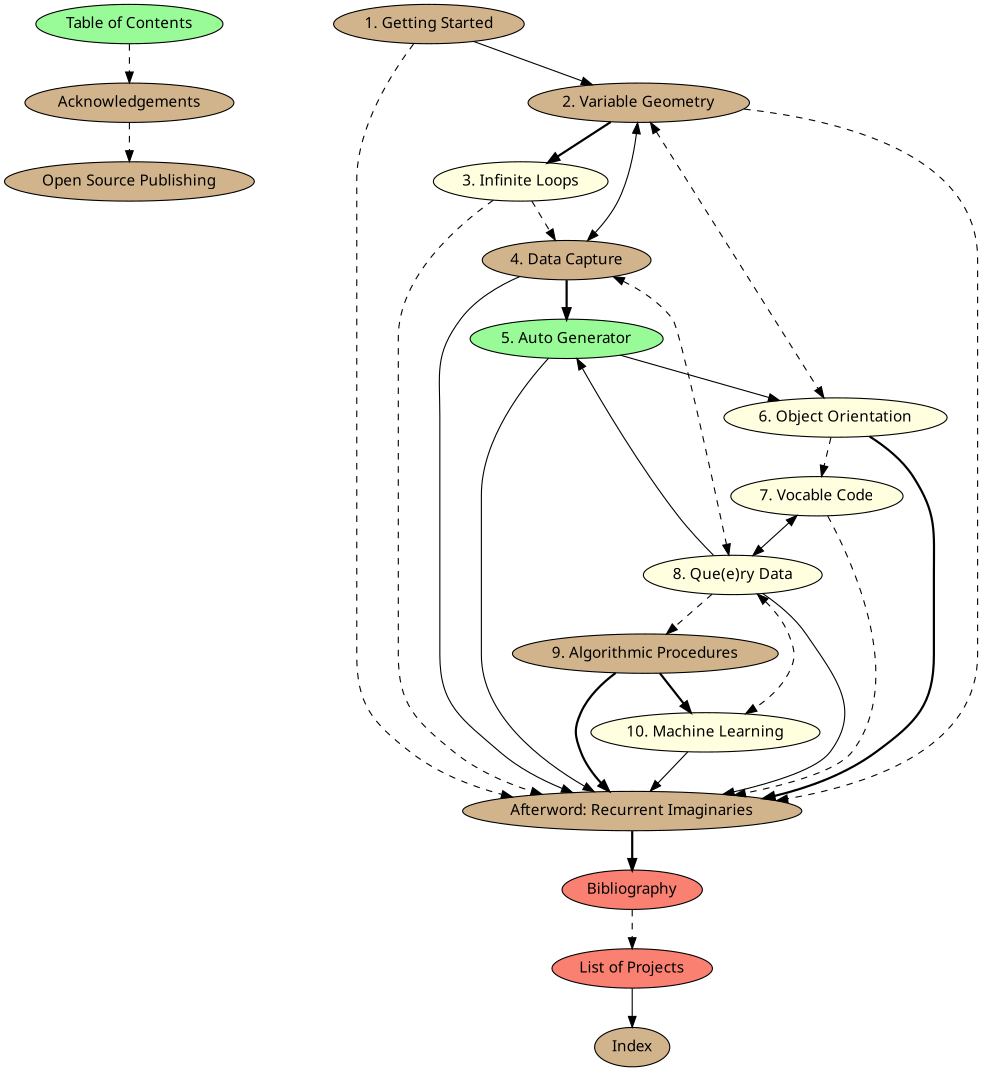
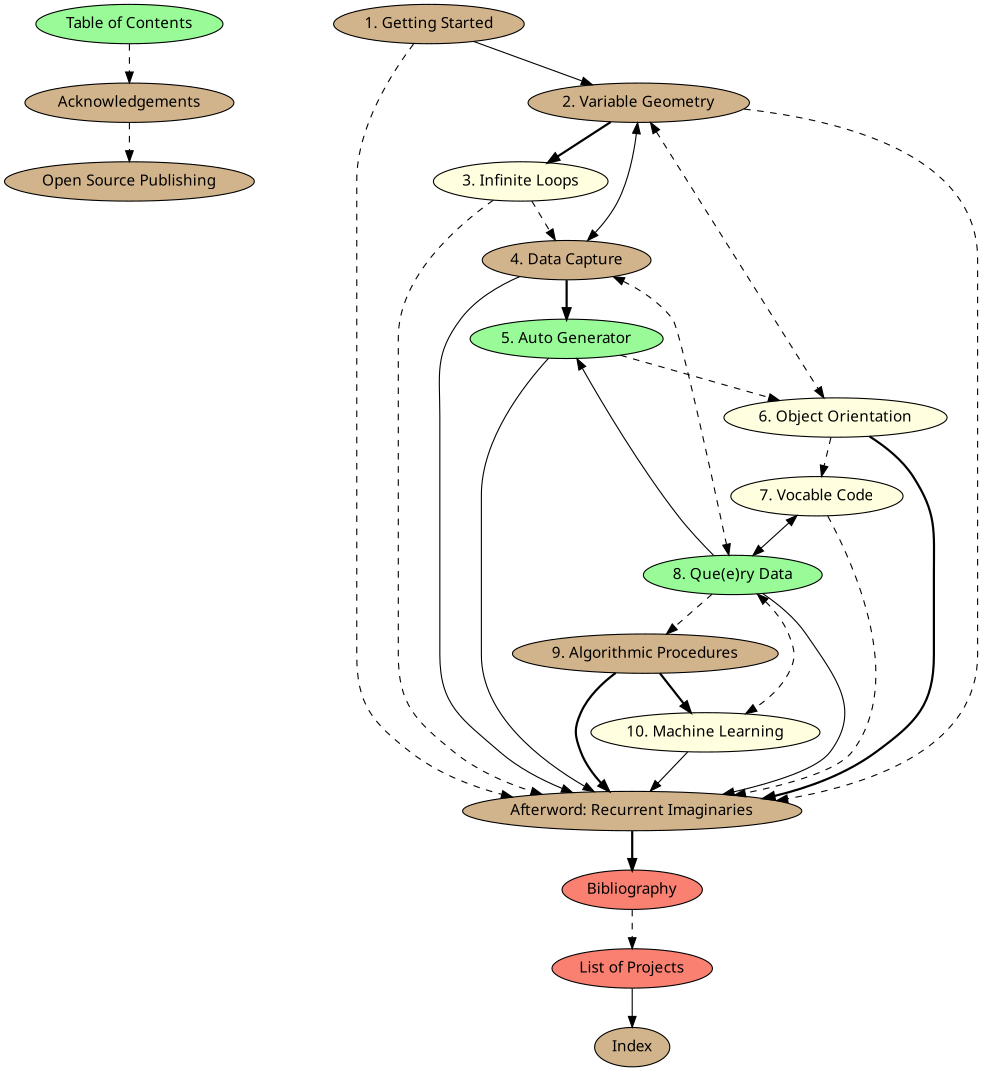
(698, 377) -> (698, 377)
(733, 575) -> (733, 575)
